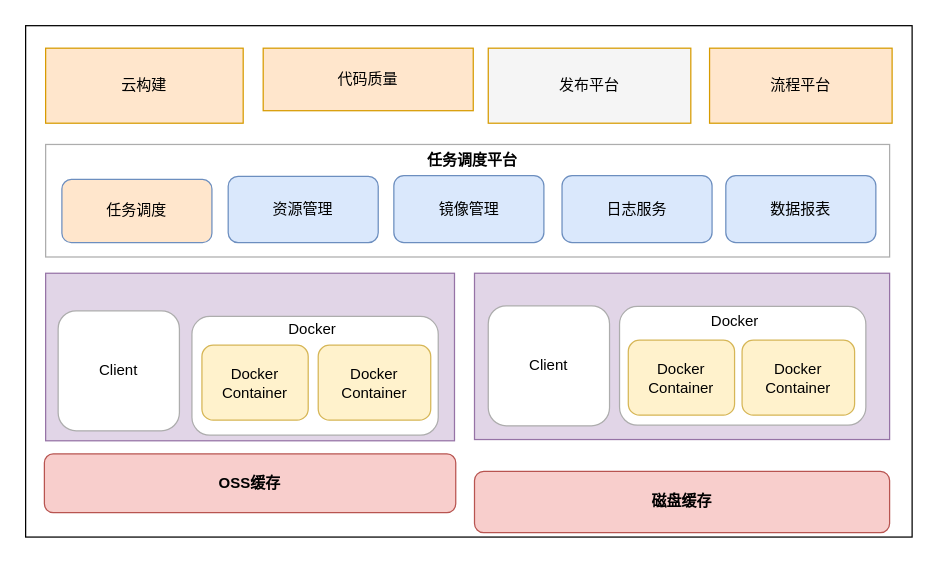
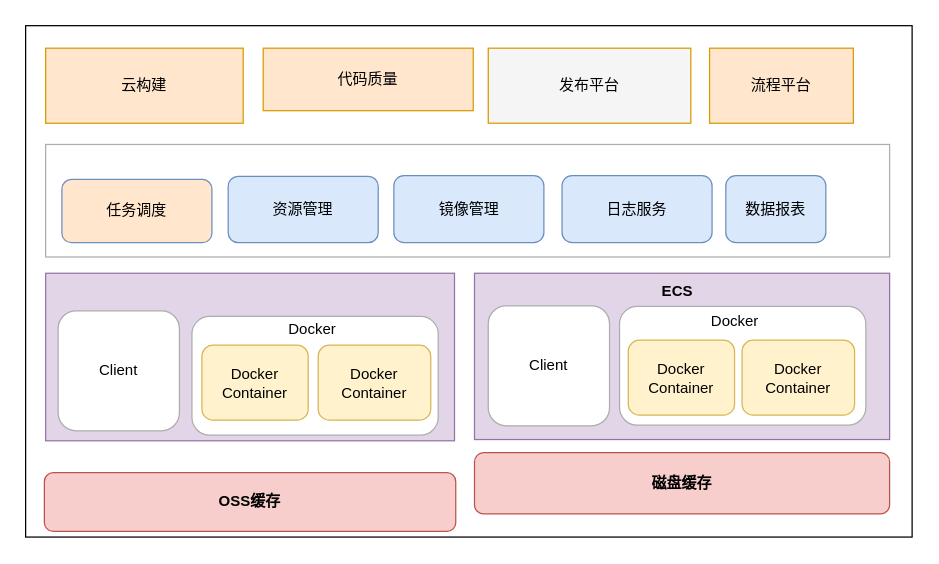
(801, 86) -> (781, 86)
(472, 161) -> none
(801, 209) -> (776, 209)
none -> (676, 292)
(250, 483) -> (250, 502)
(682, 502) -> (682, 483)
